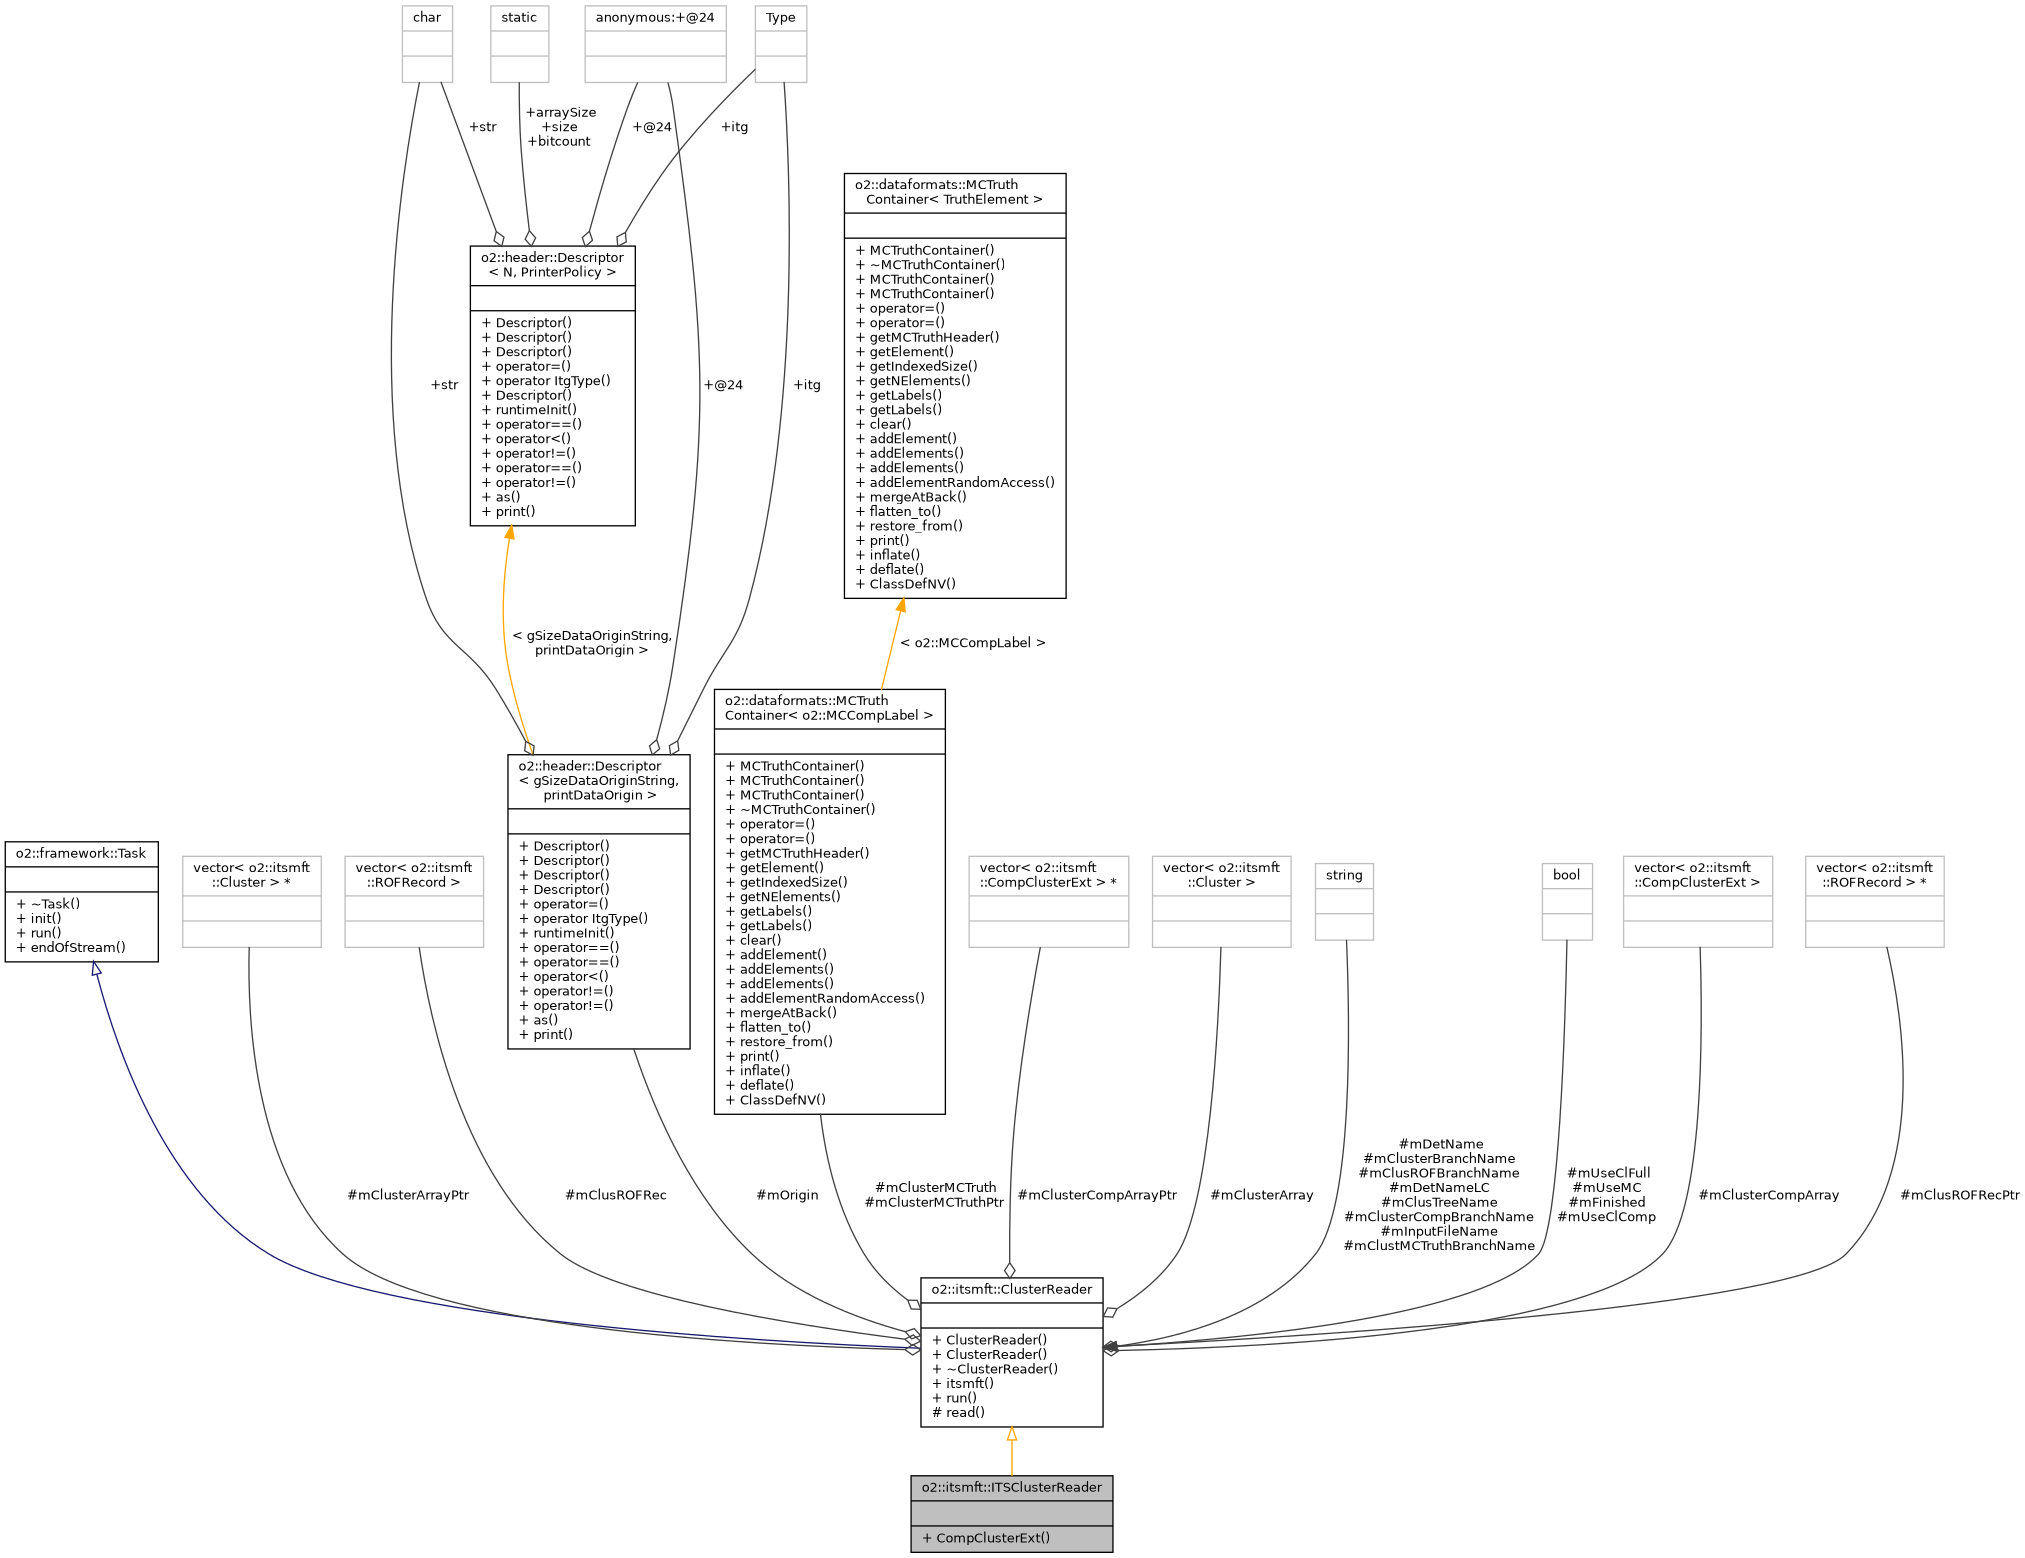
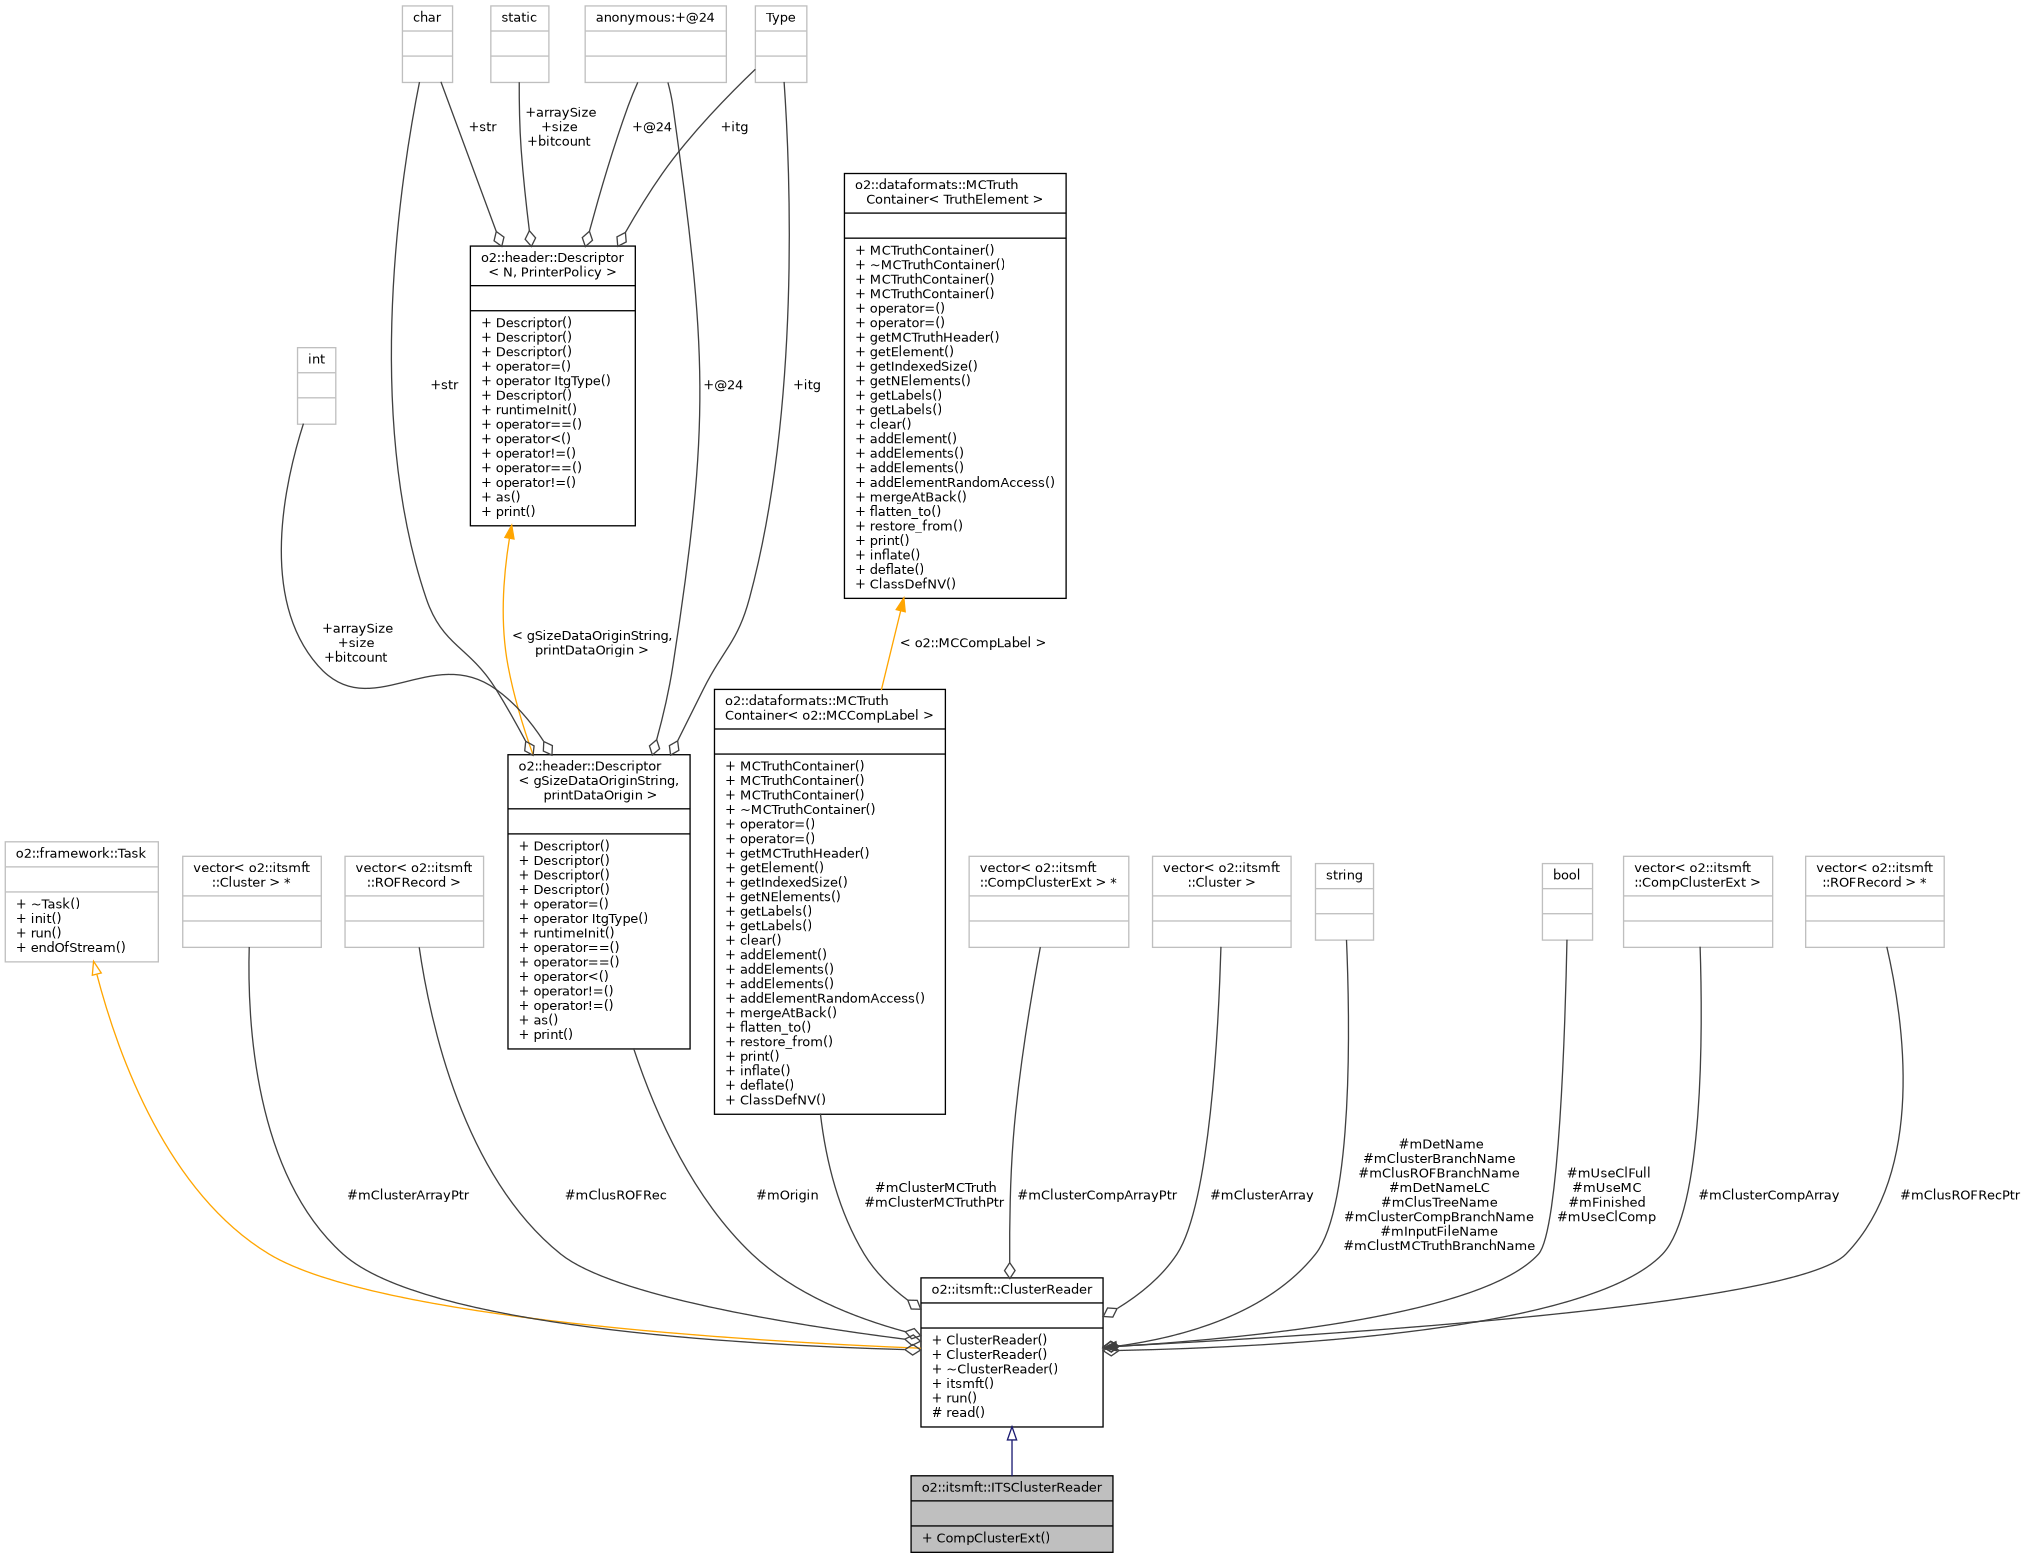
none -> (317, 386)
(82, 902) -> (82, 902)
(1488, 1285) -> (1488, 1285)
(400, 1297) -> (400, 1297)
(1012, 1458) -> (1012, 1458)
